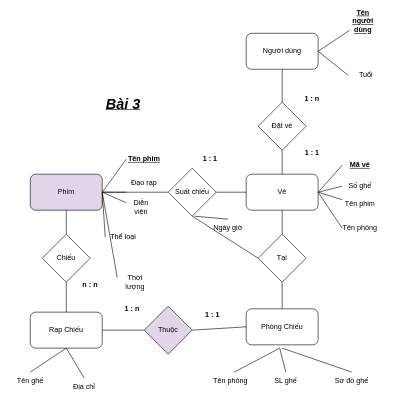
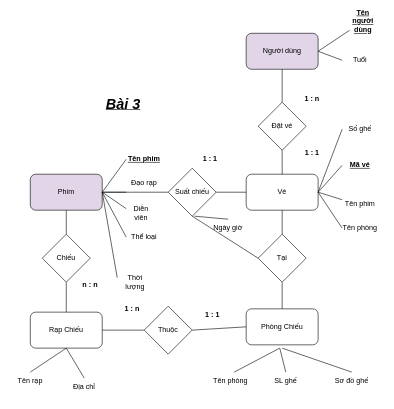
(282, 51) -> (282, 51)
(366, 75) -> (360, 60)
(360, 186) -> (360, 129)
(141, 207) -> (141, 213)
(123, 237) -> (144, 237)
(168, 330) -> (168, 330)
(30, 381) -> (30, 381)
